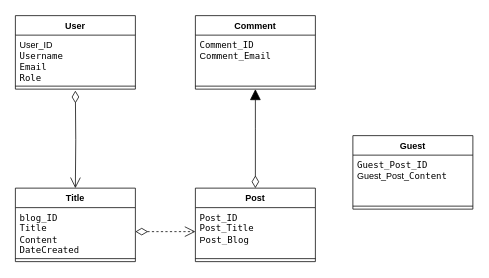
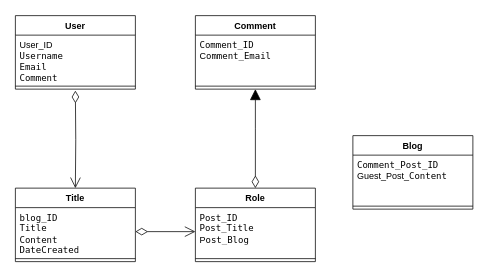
(40, 62) -> (40, 62)
(413, 146) -> (413, 146)
(403, 171) -> (403, 171)
(255, 199) -> (255, 199)
(171, 231) -> (171, 231)
